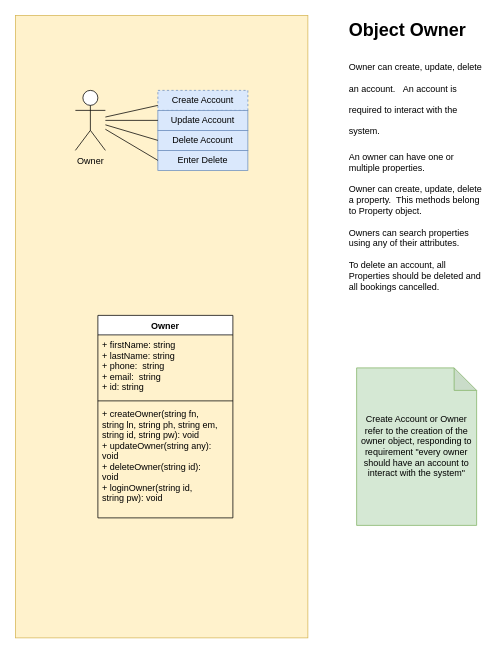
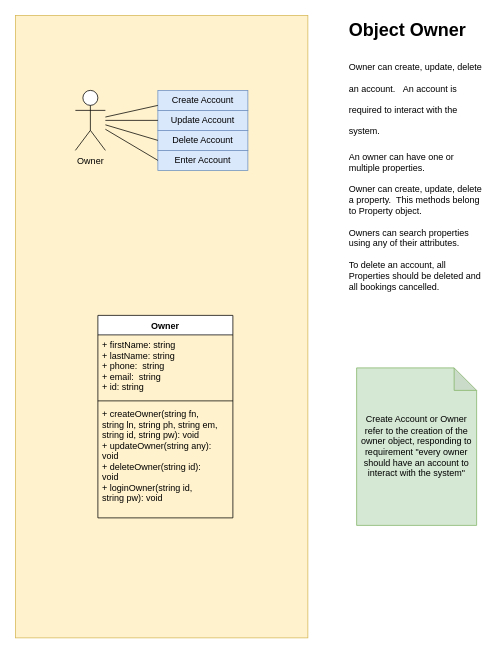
(203, 100) -> (203, 100)
(203, 160) -> (203, 160)
